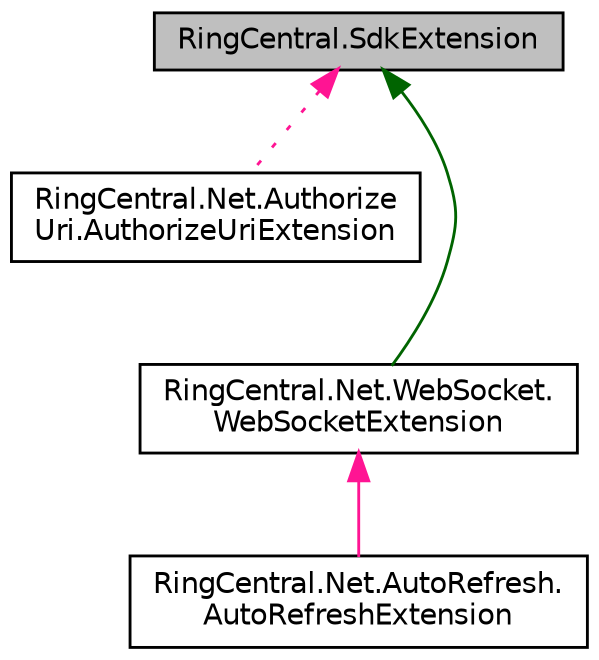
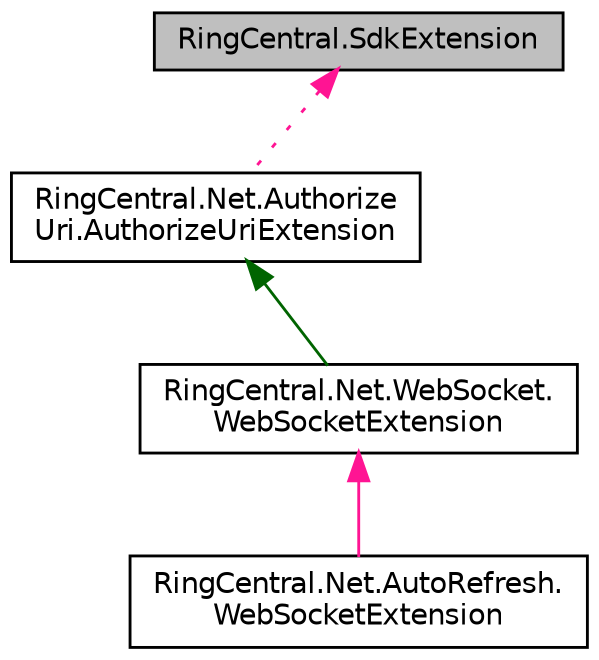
(455, 230) -> (296, 324)
(359, 602) -> (359, 602)
